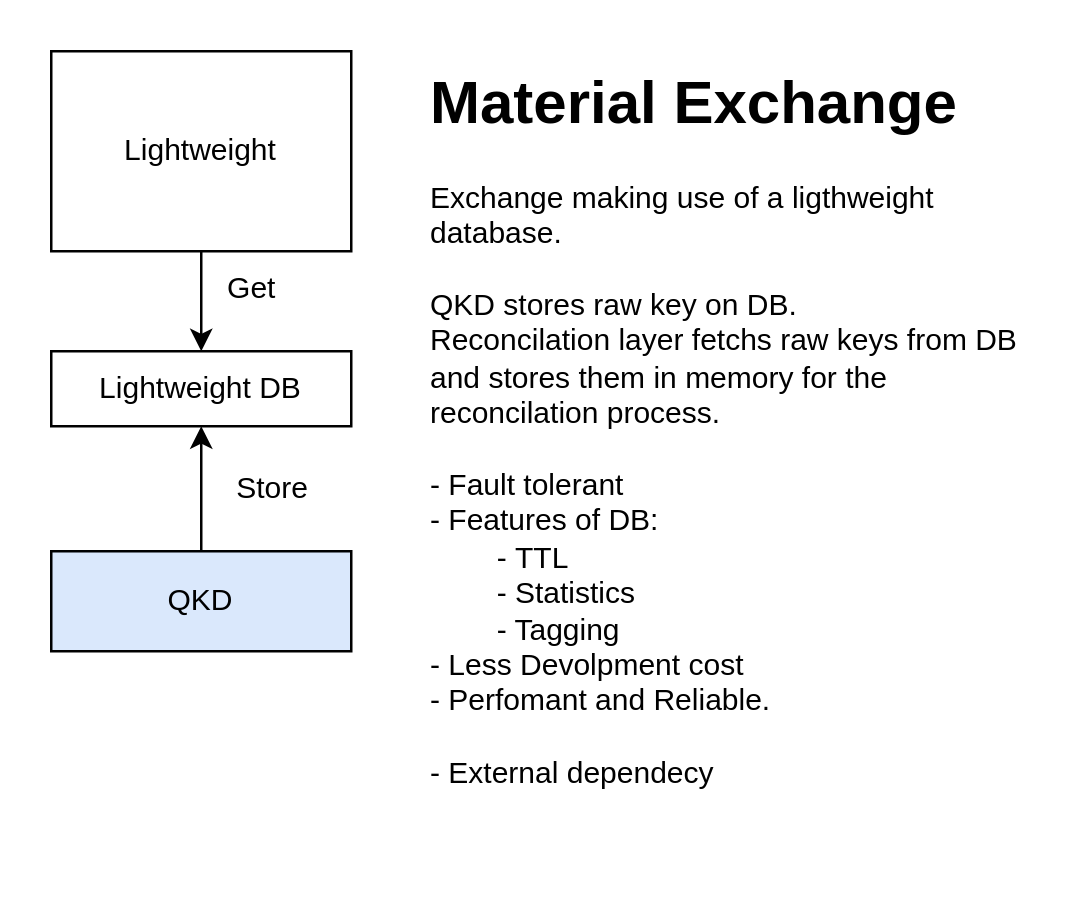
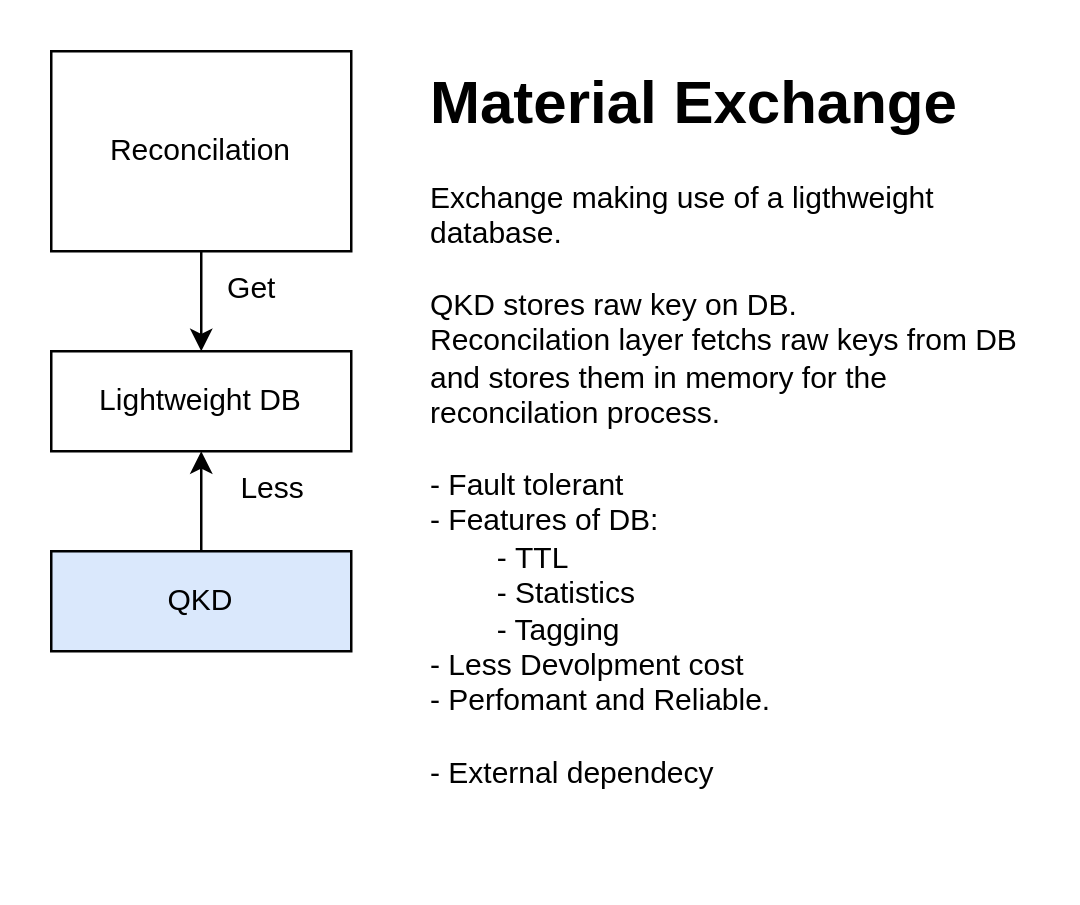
(201, 151) -> (201, 151)
(201, 389) -> (201, 401)
(278, 489) -> (278, 489)
